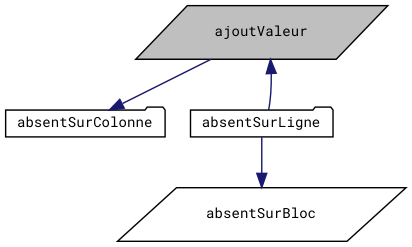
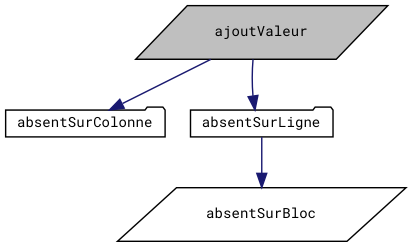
(271, 92) -> (252, 78)
